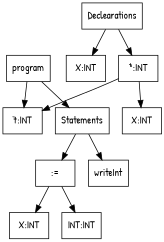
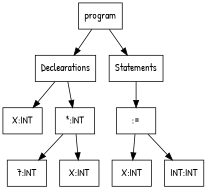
(26, 91) -> (85, 39)
(108, 173) -> none
